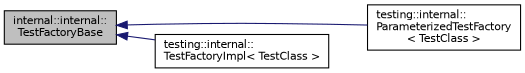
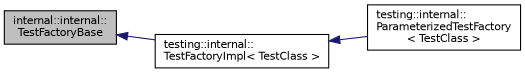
(247, 23) -> (354, 38)
